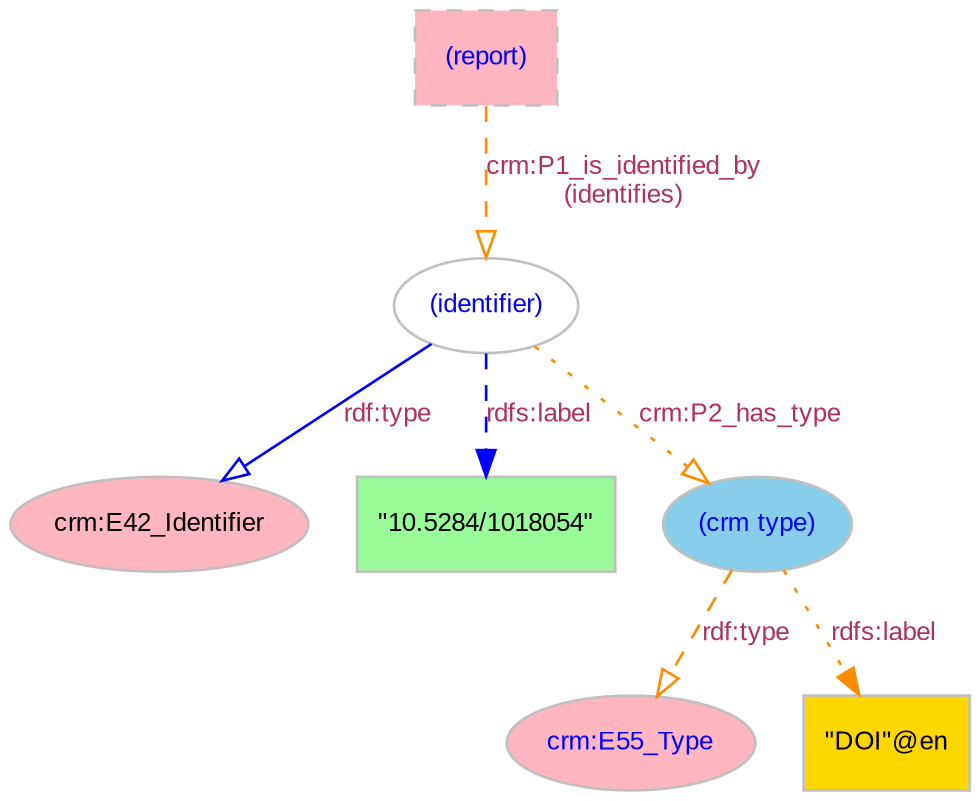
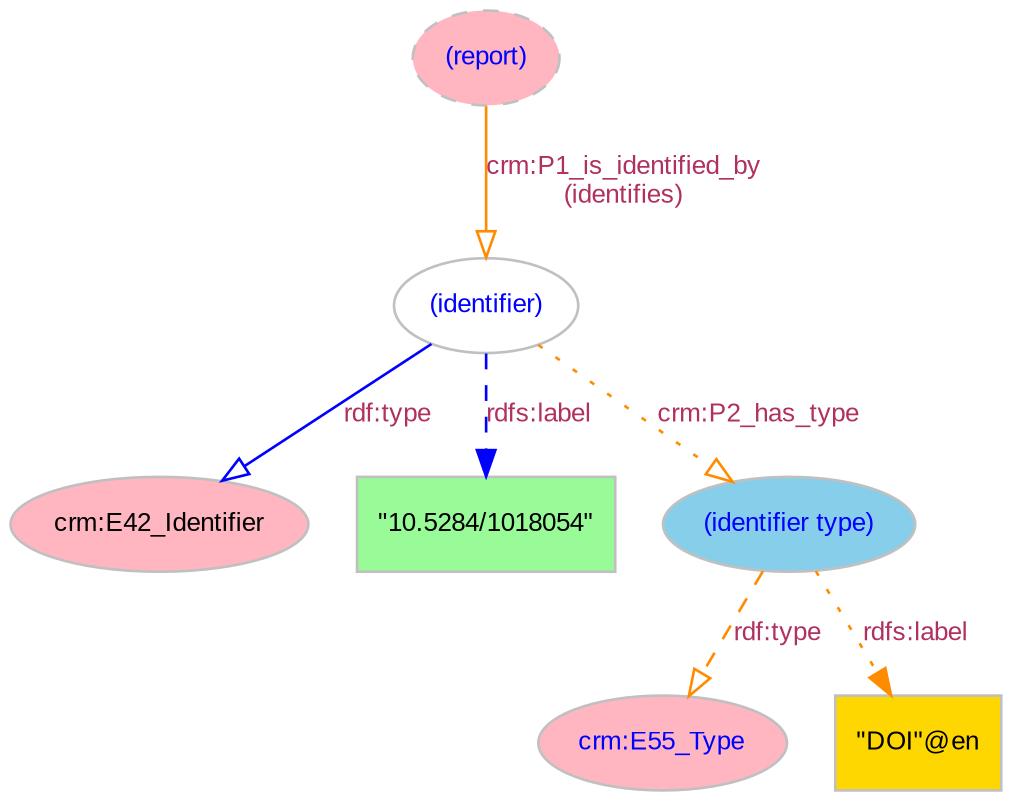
(486, 58) -> (486, 58)
(486, 168) -> (486, 168)
(758, 524) -> (789, 524)
